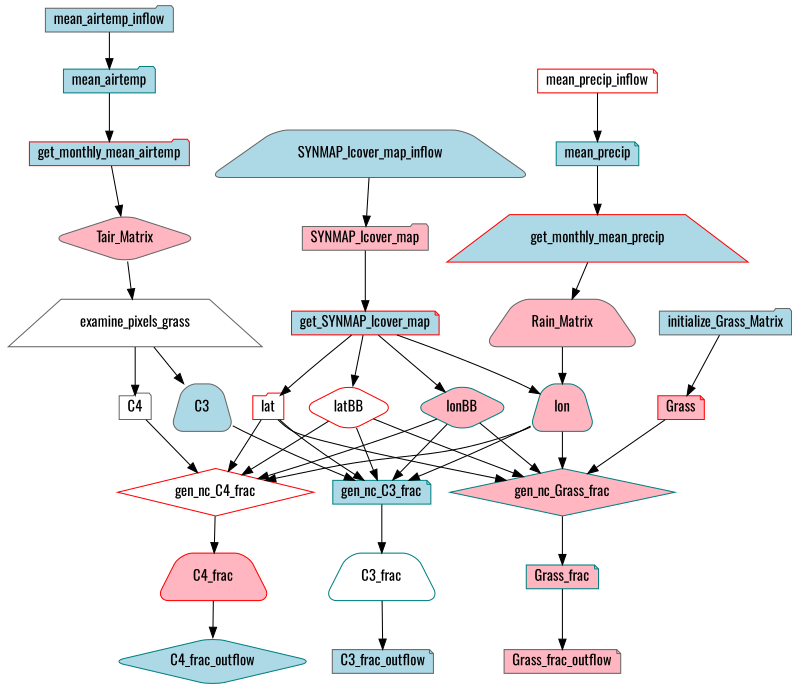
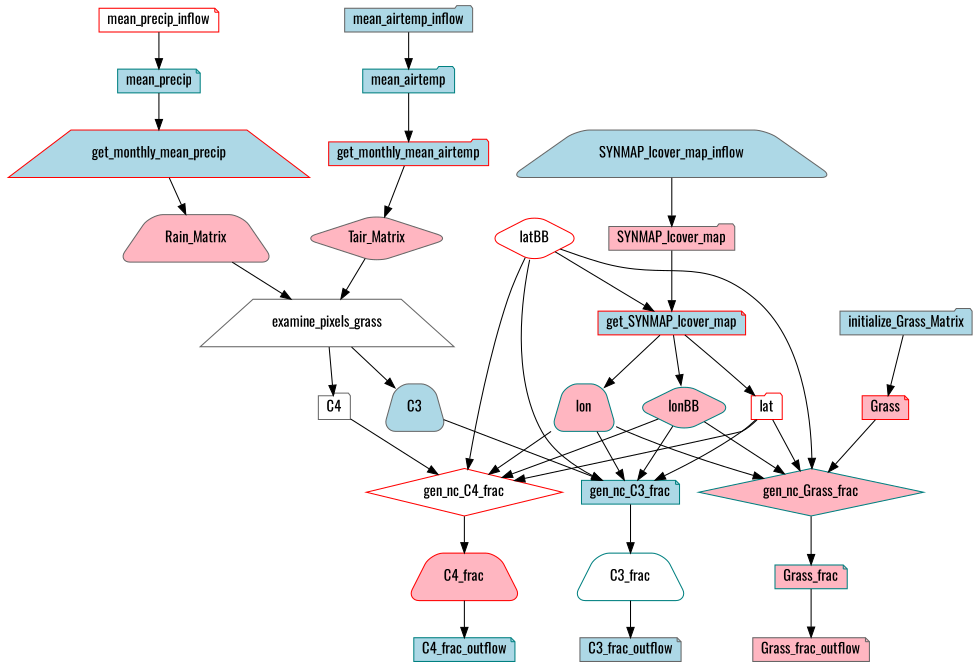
(359, 355) -> (600, 279)
(562, 360) -> (257, 278)
(213, 661) -> (464, 650)
